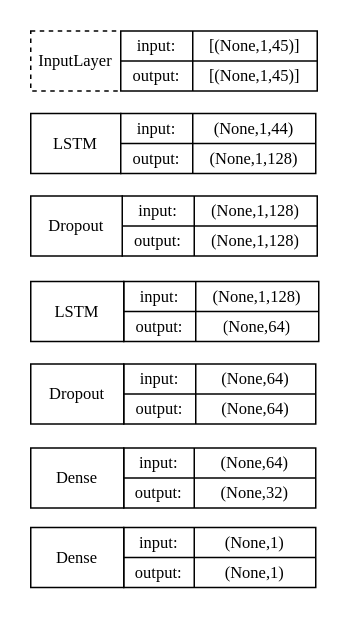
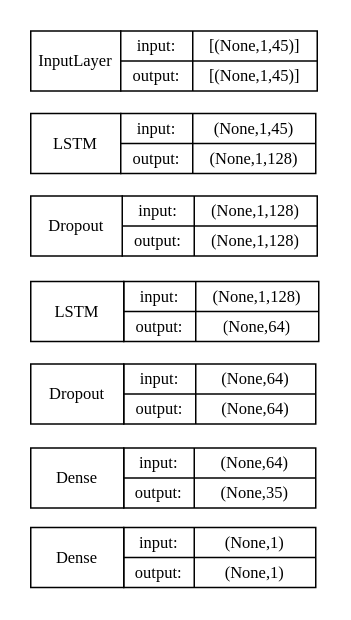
(76, 61) -> (76, 61)
(254, 128) -> (254, 128)
(255, 493) -> (255, 493)
